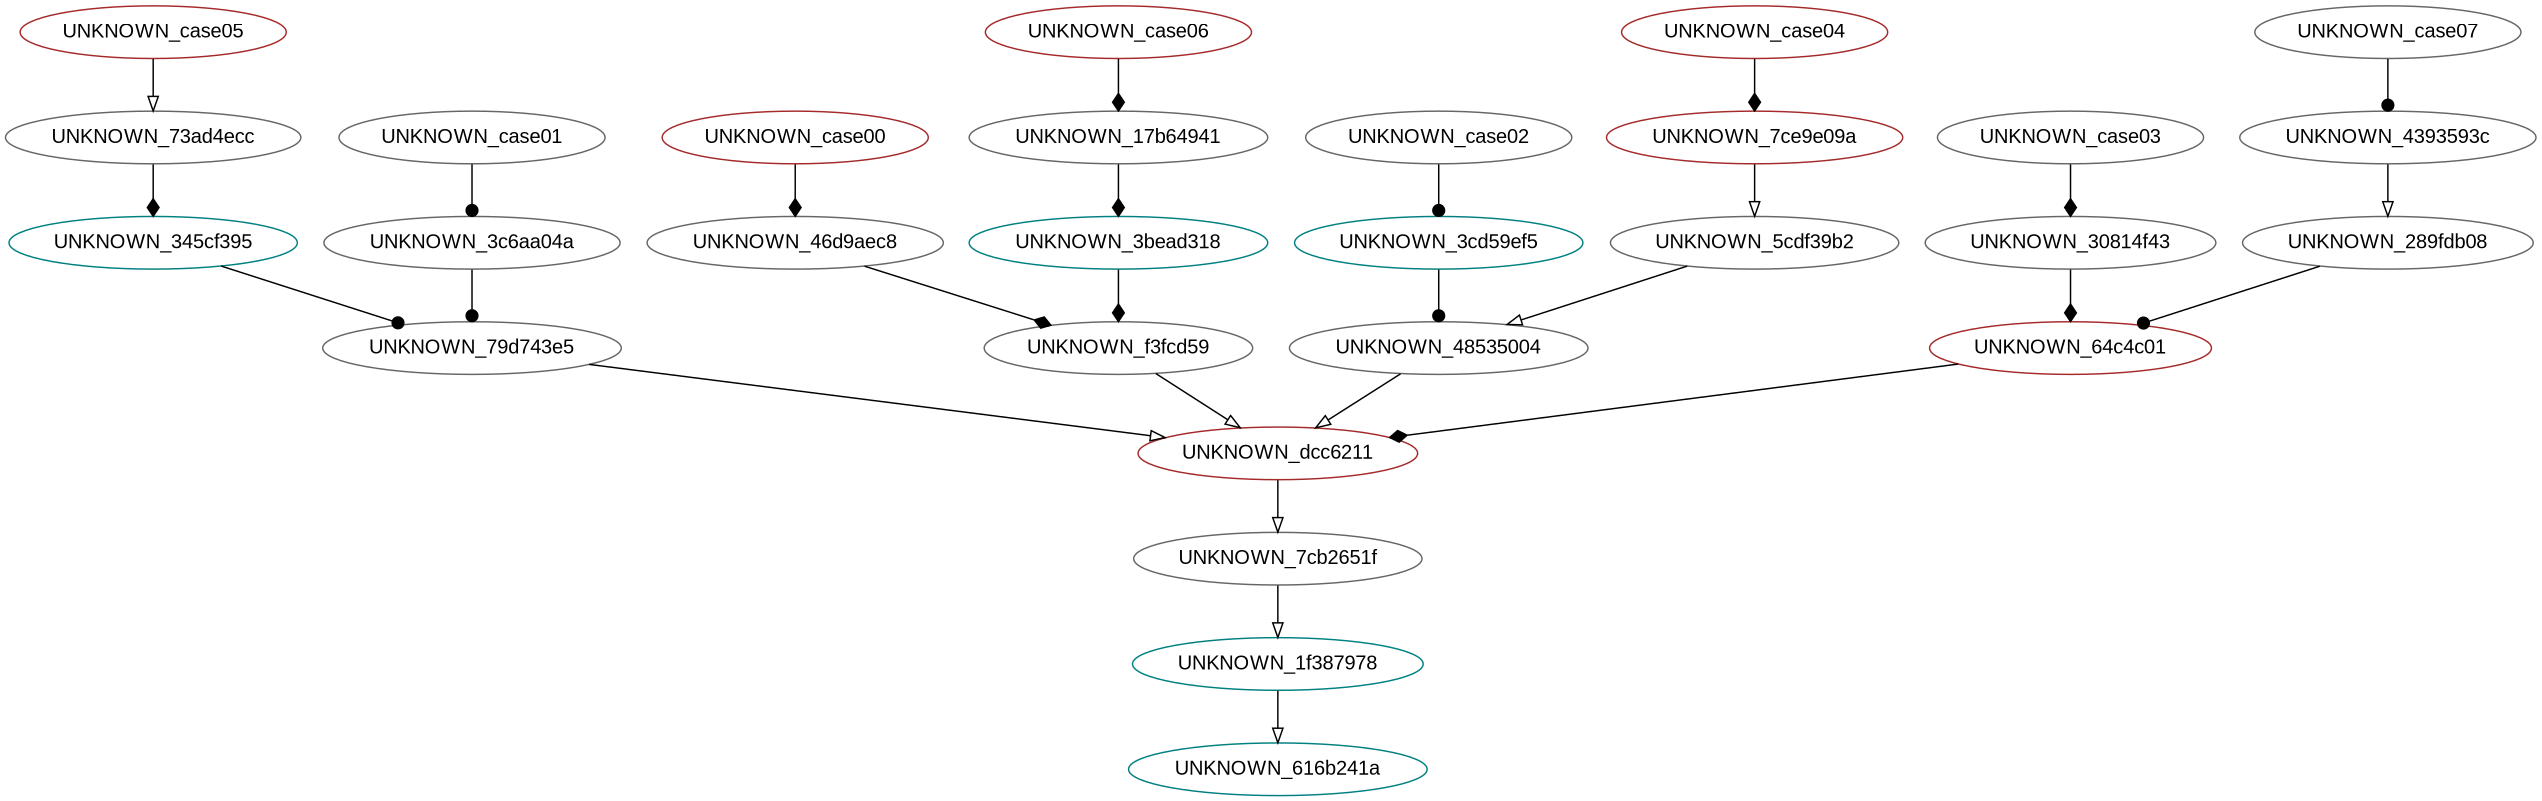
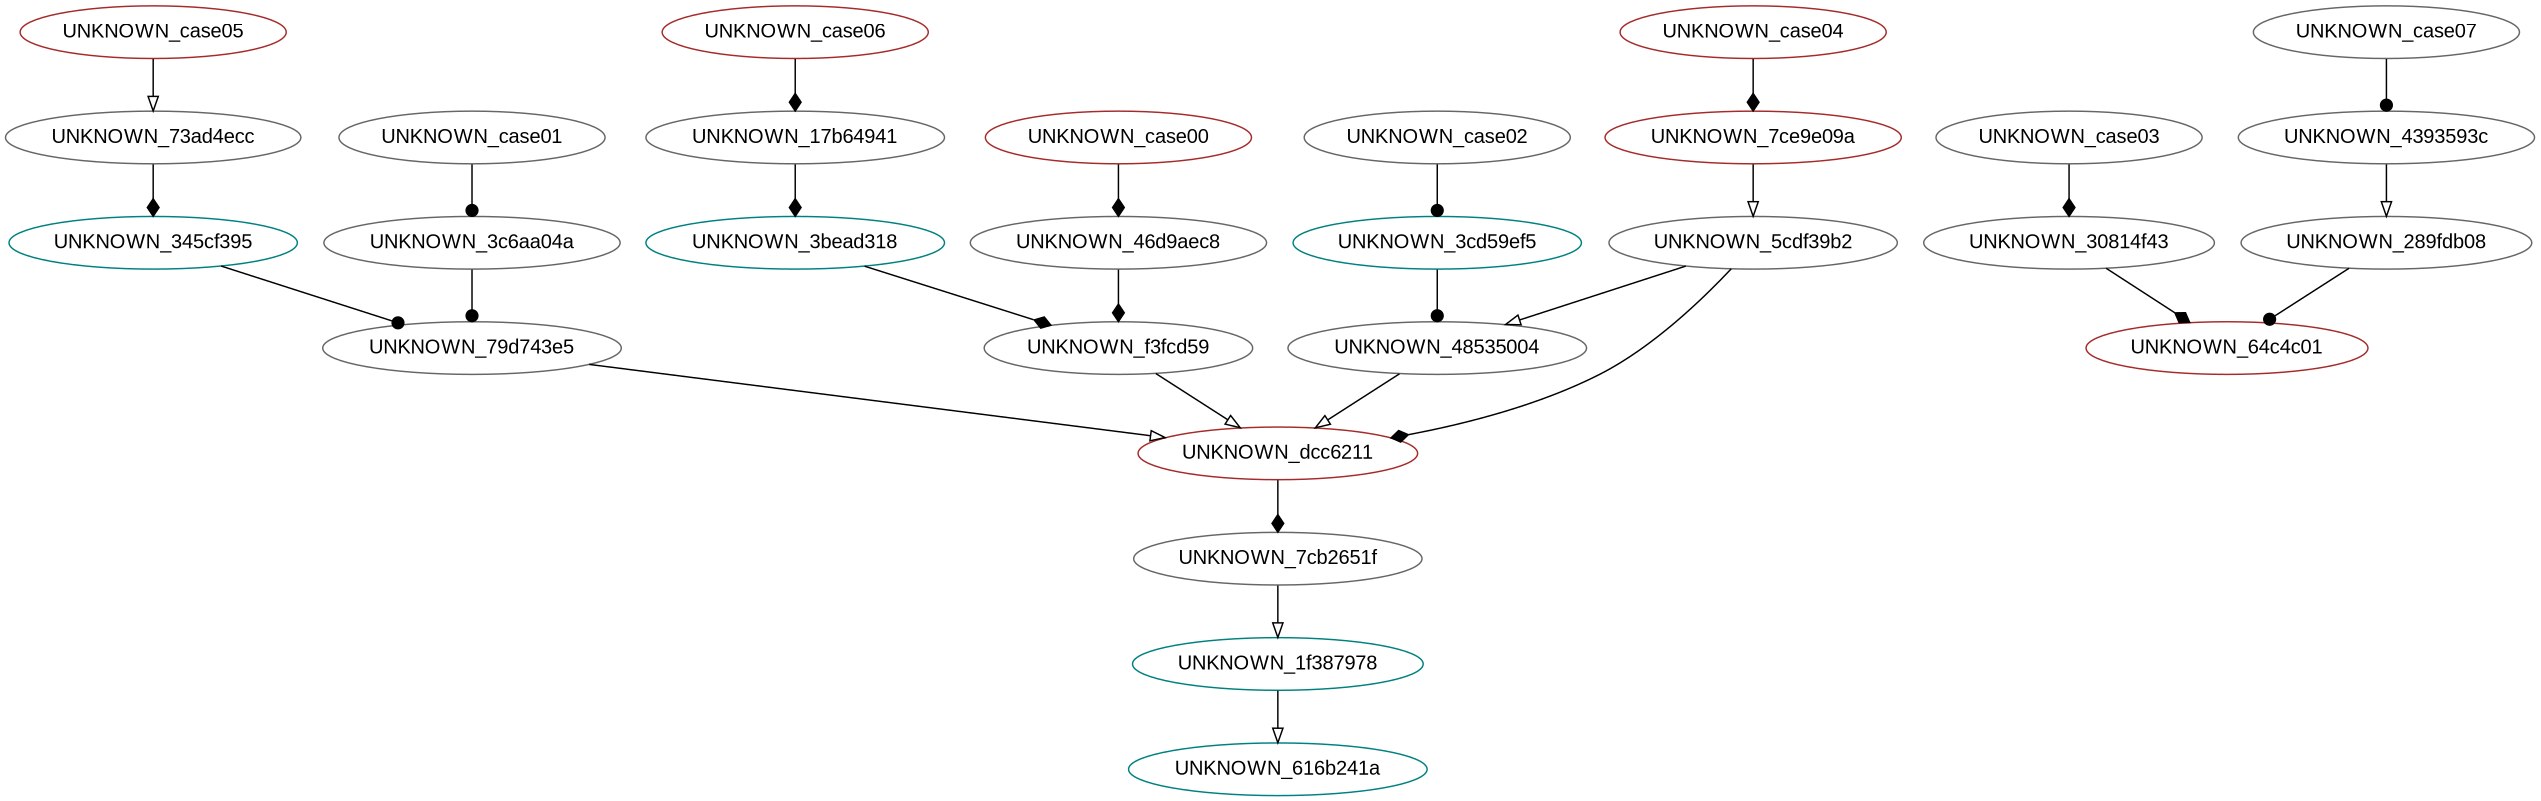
(1683, 400) -> (1585, 381)
(1278, 499) -> (1278, 497)
